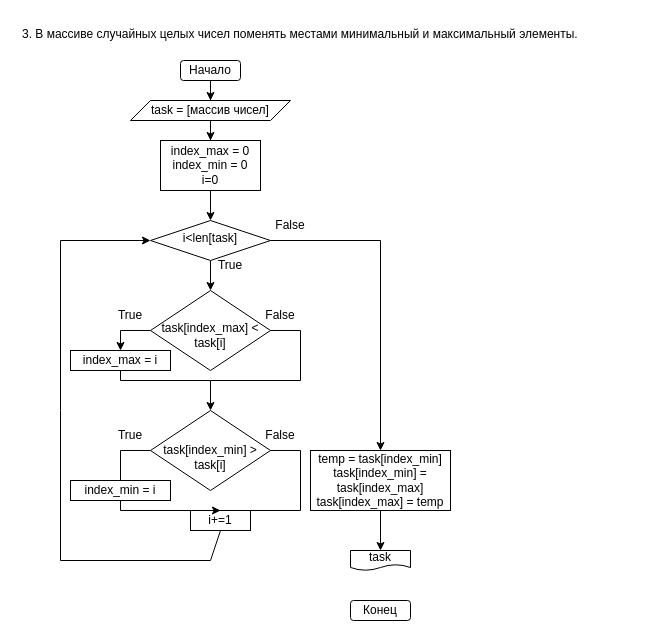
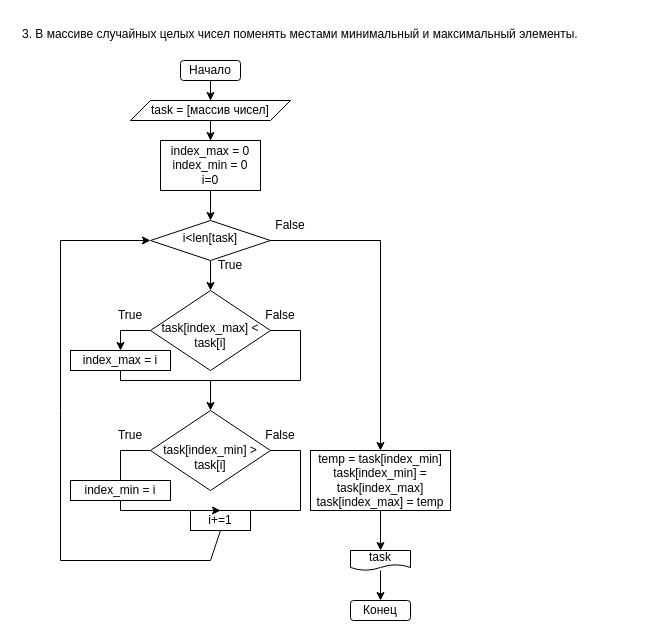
none -> (381, 590)
